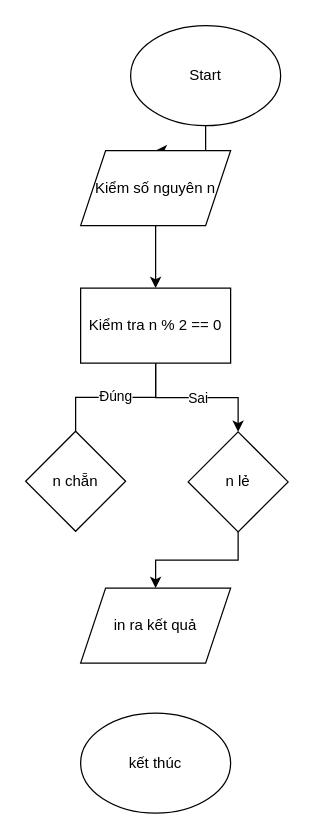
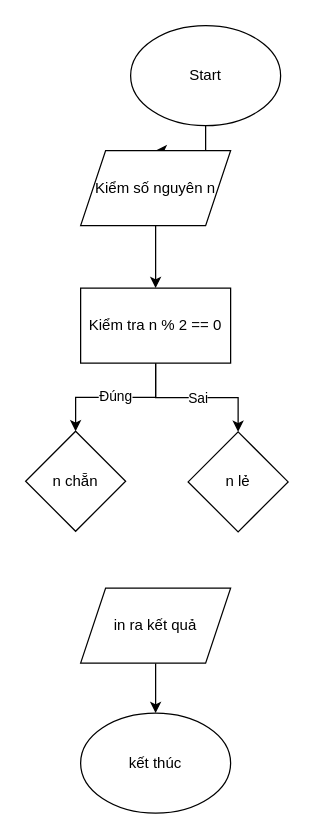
(76, 424) -> (76, 421)
(201, 560) -> none
none -> (156, 684)
